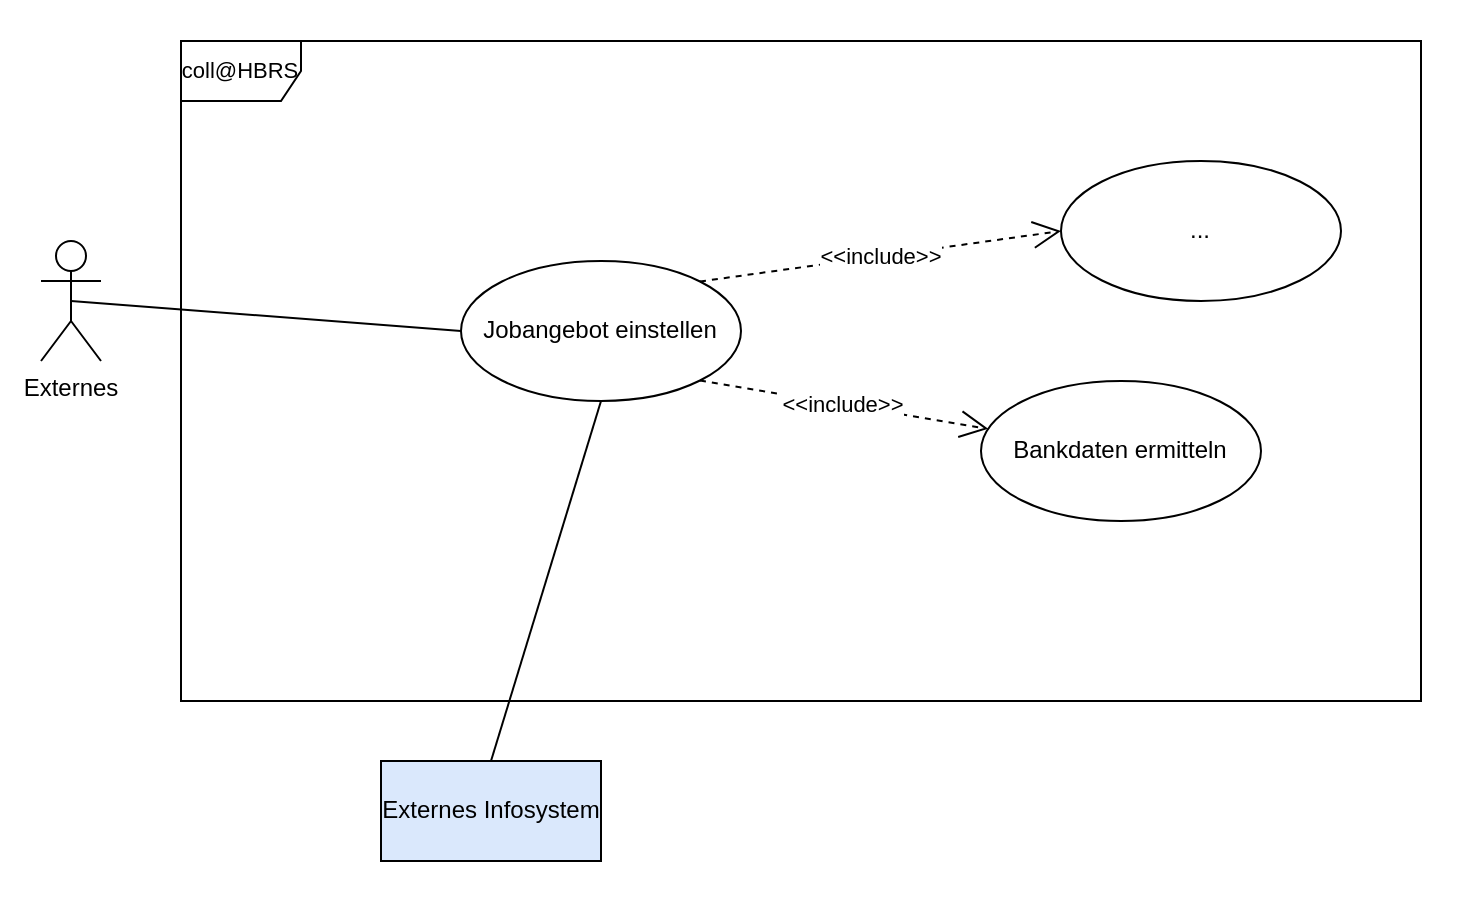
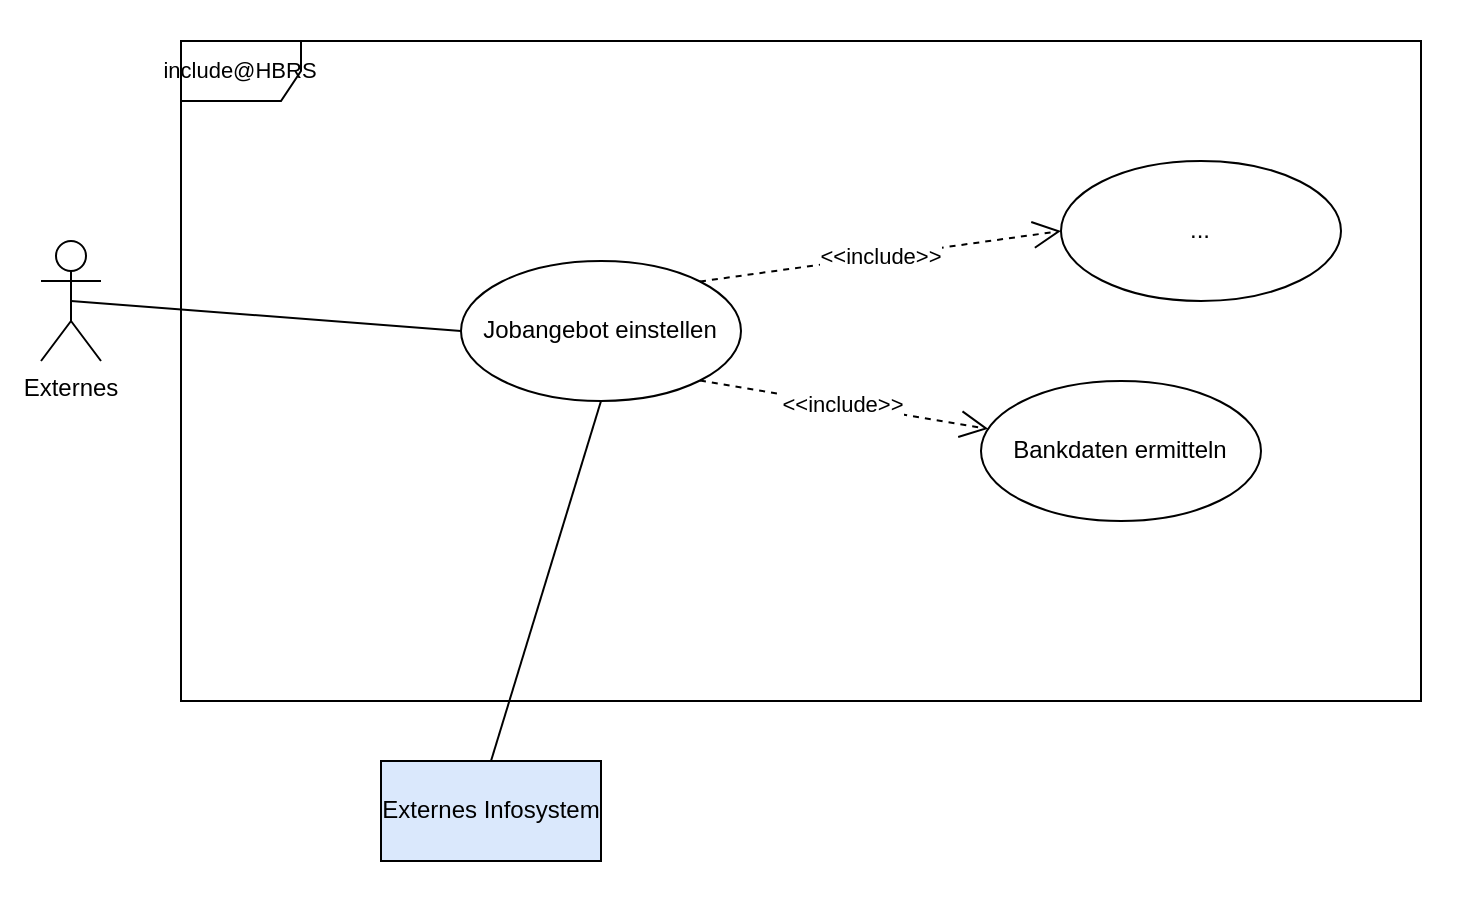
(241, 71) -> (241, 71)
